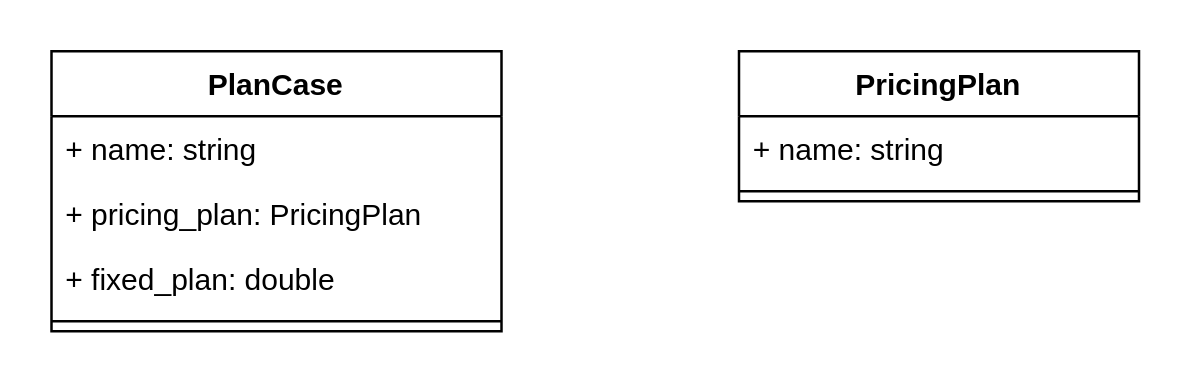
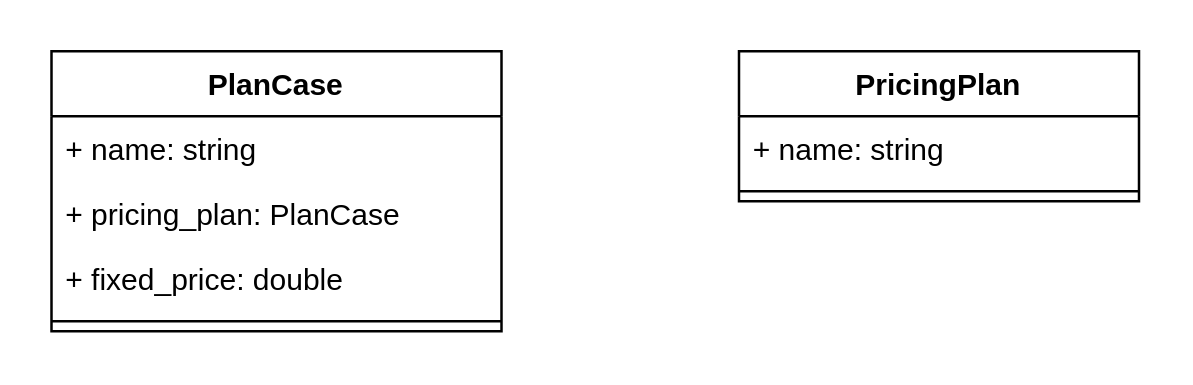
(257, 215) -> (239, 215)
(210, 280) -> (218, 280)
